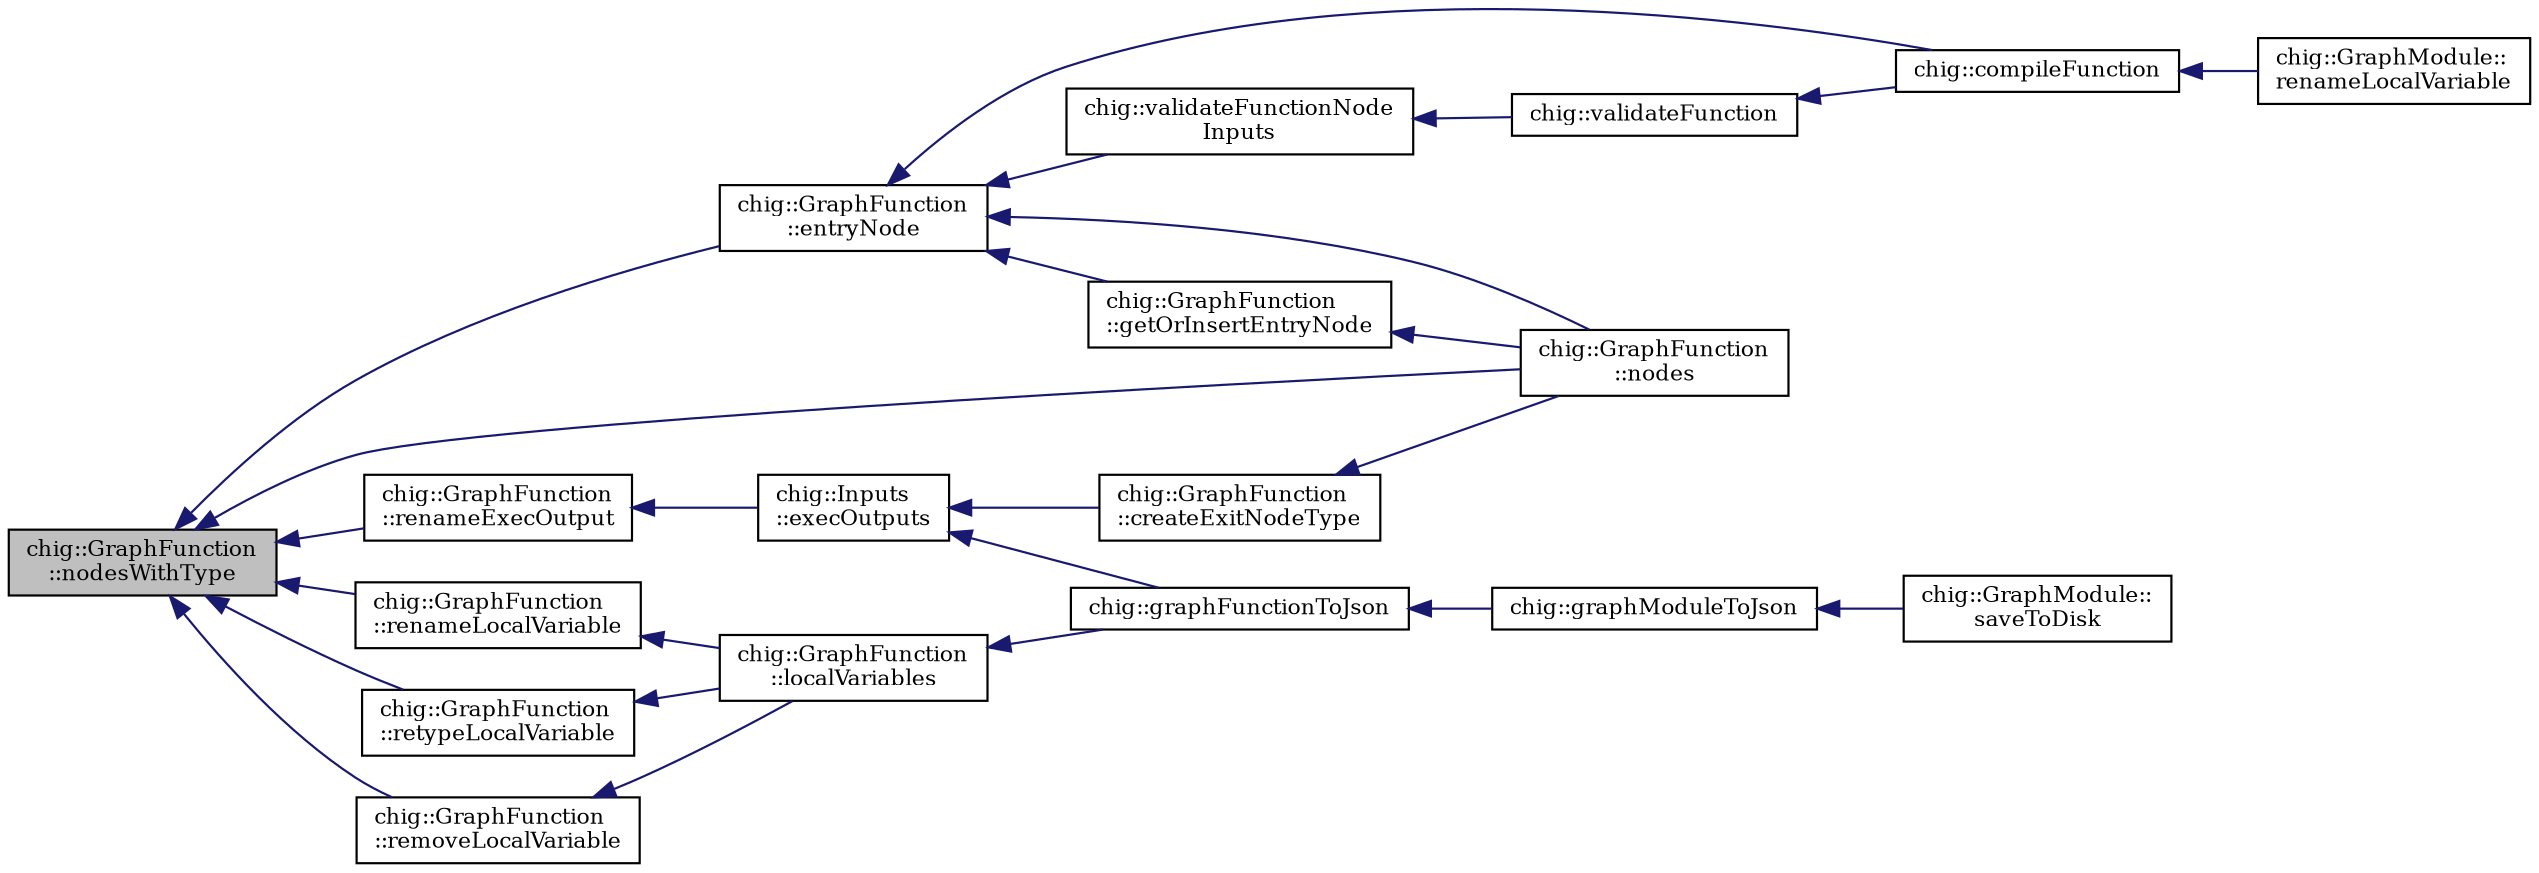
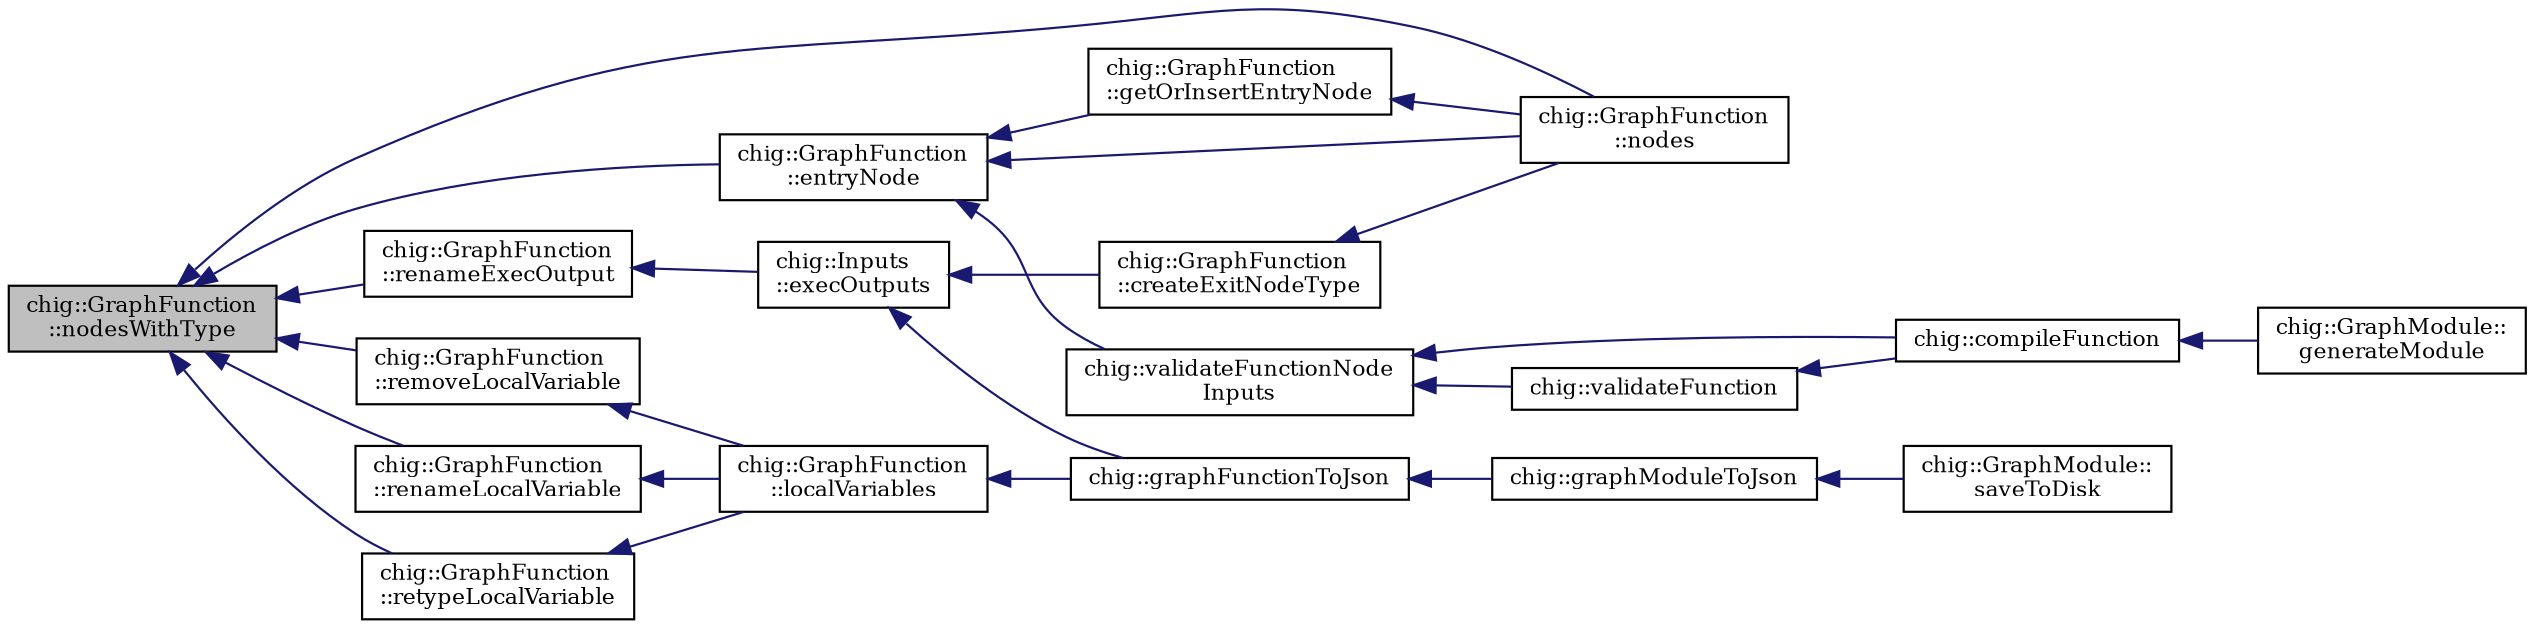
(1402, 12) -> (1665, 339)
(2394, 71) -> (2392, 341)
